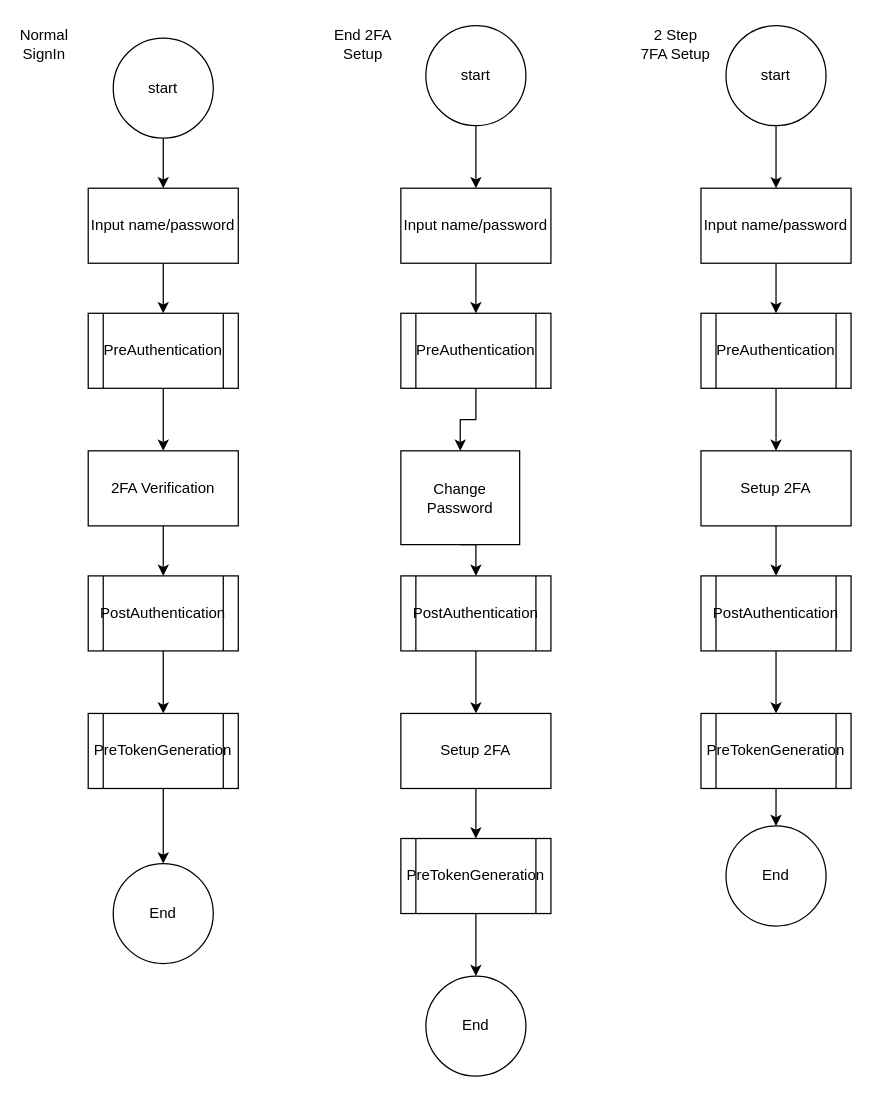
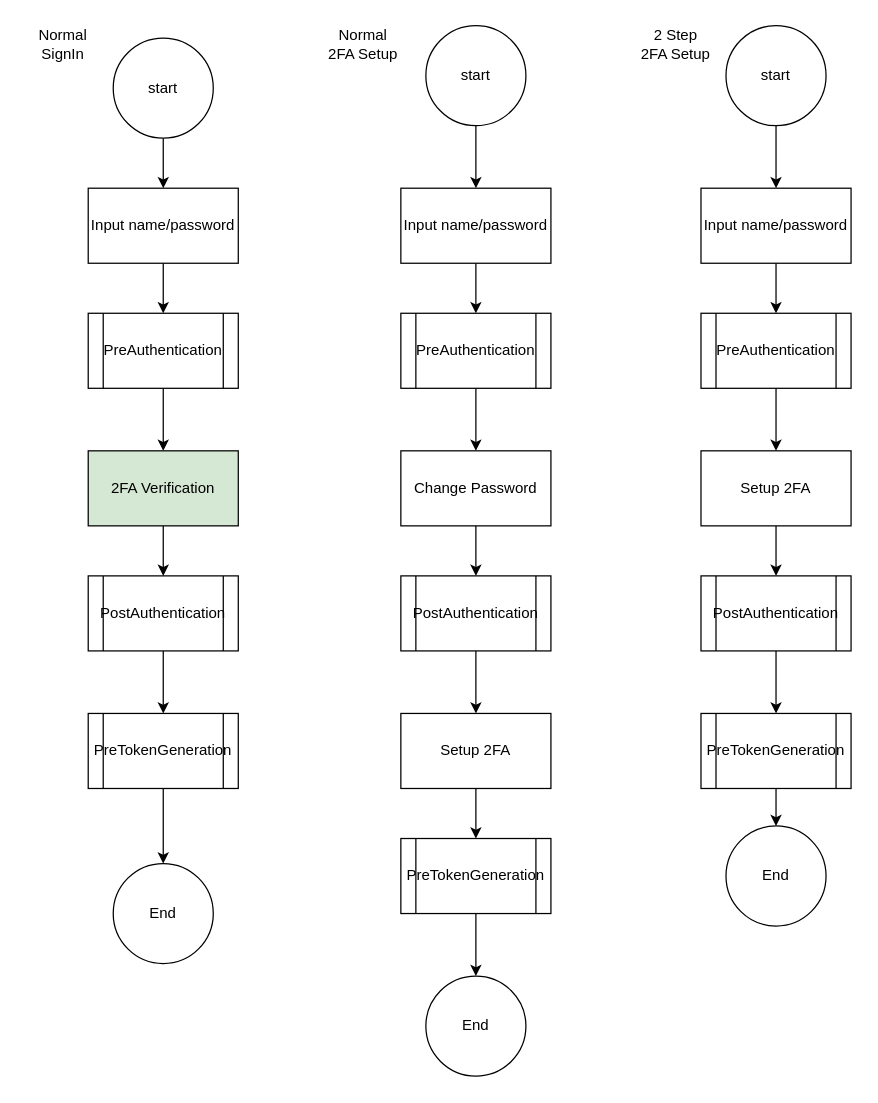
(44, 44) -> (63, 44)
(363, 44) -> (363, 44)
(676, 44) -> (676, 44)
(163, 488) -> (163, 488)
(460, 498) -> (476, 488)
